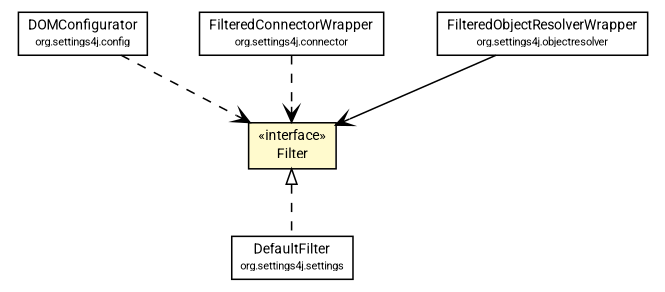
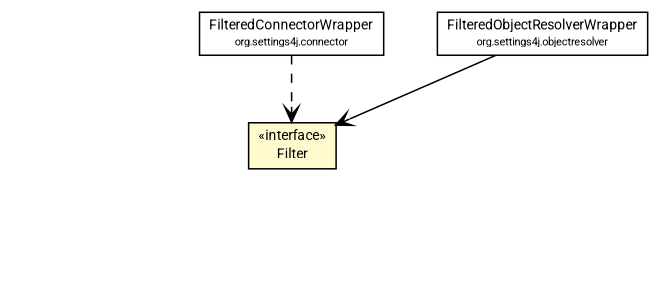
(83, 34) -> none
(292, 258) -> none
